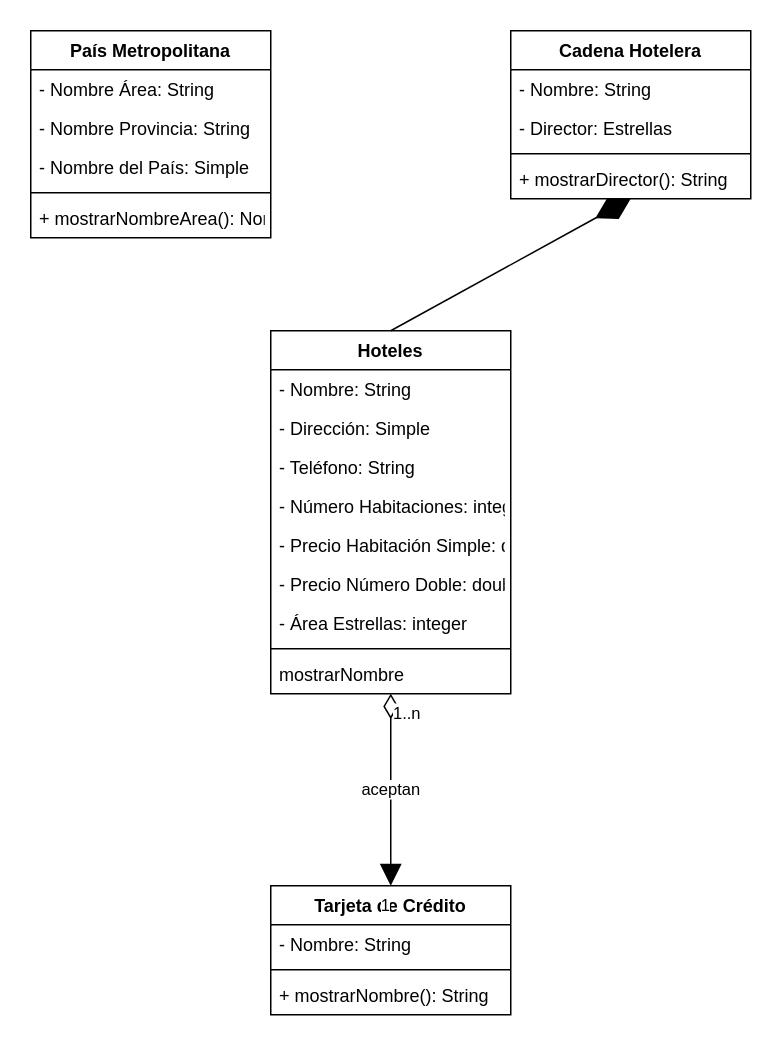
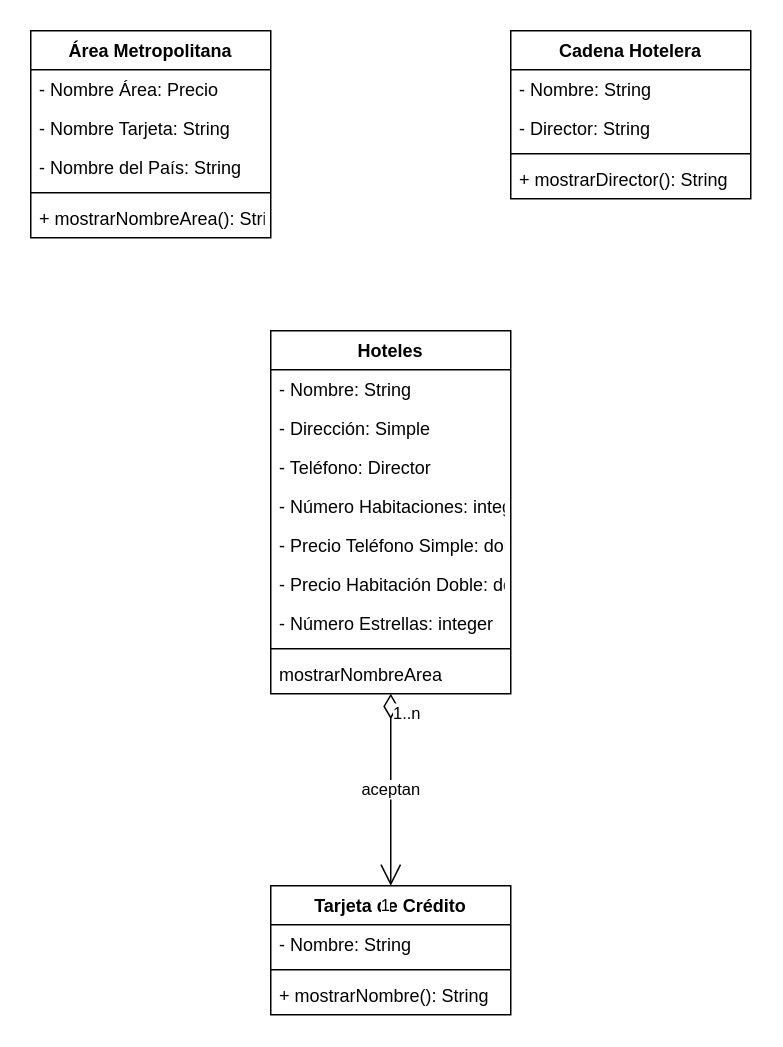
(150, 51) -> (150, 51)
(133, 90) -> (133, 90)
(154, 129) -> (148, 129)
(611, 129) -> (598, 129)
(146, 168) -> (149, 168)
(178, 219) -> (176, 219)
(494, 274) -> none
(358, 468) -> (368, 468)
(425, 546) -> (417, 546)
(406, 585) -> (422, 585)
(389, 624) -> (399, 624)
(345, 675) -> (365, 675)
(391, 863) -> (391, 871)
